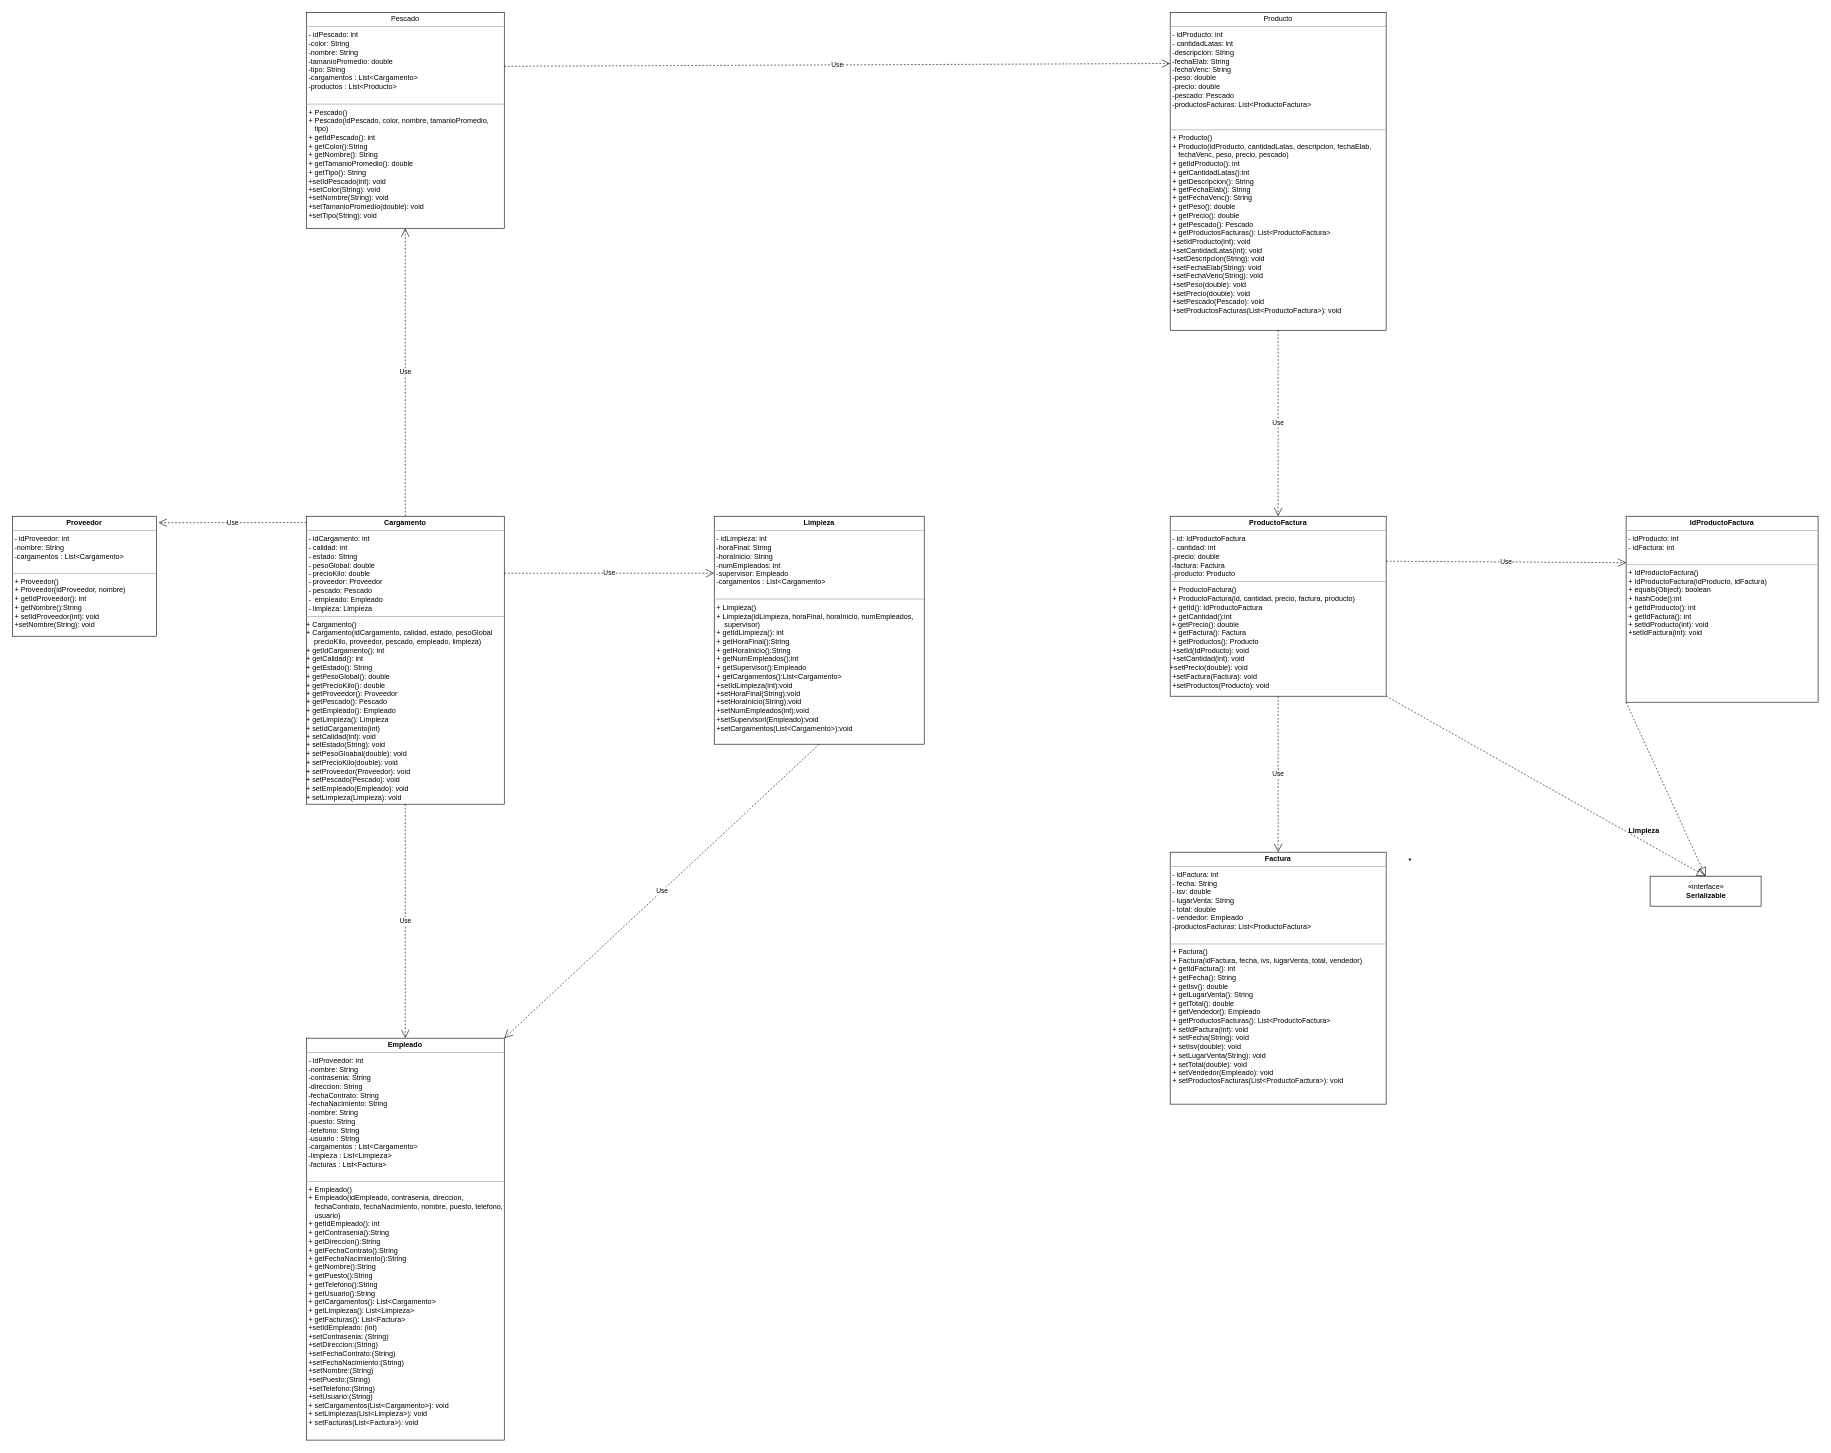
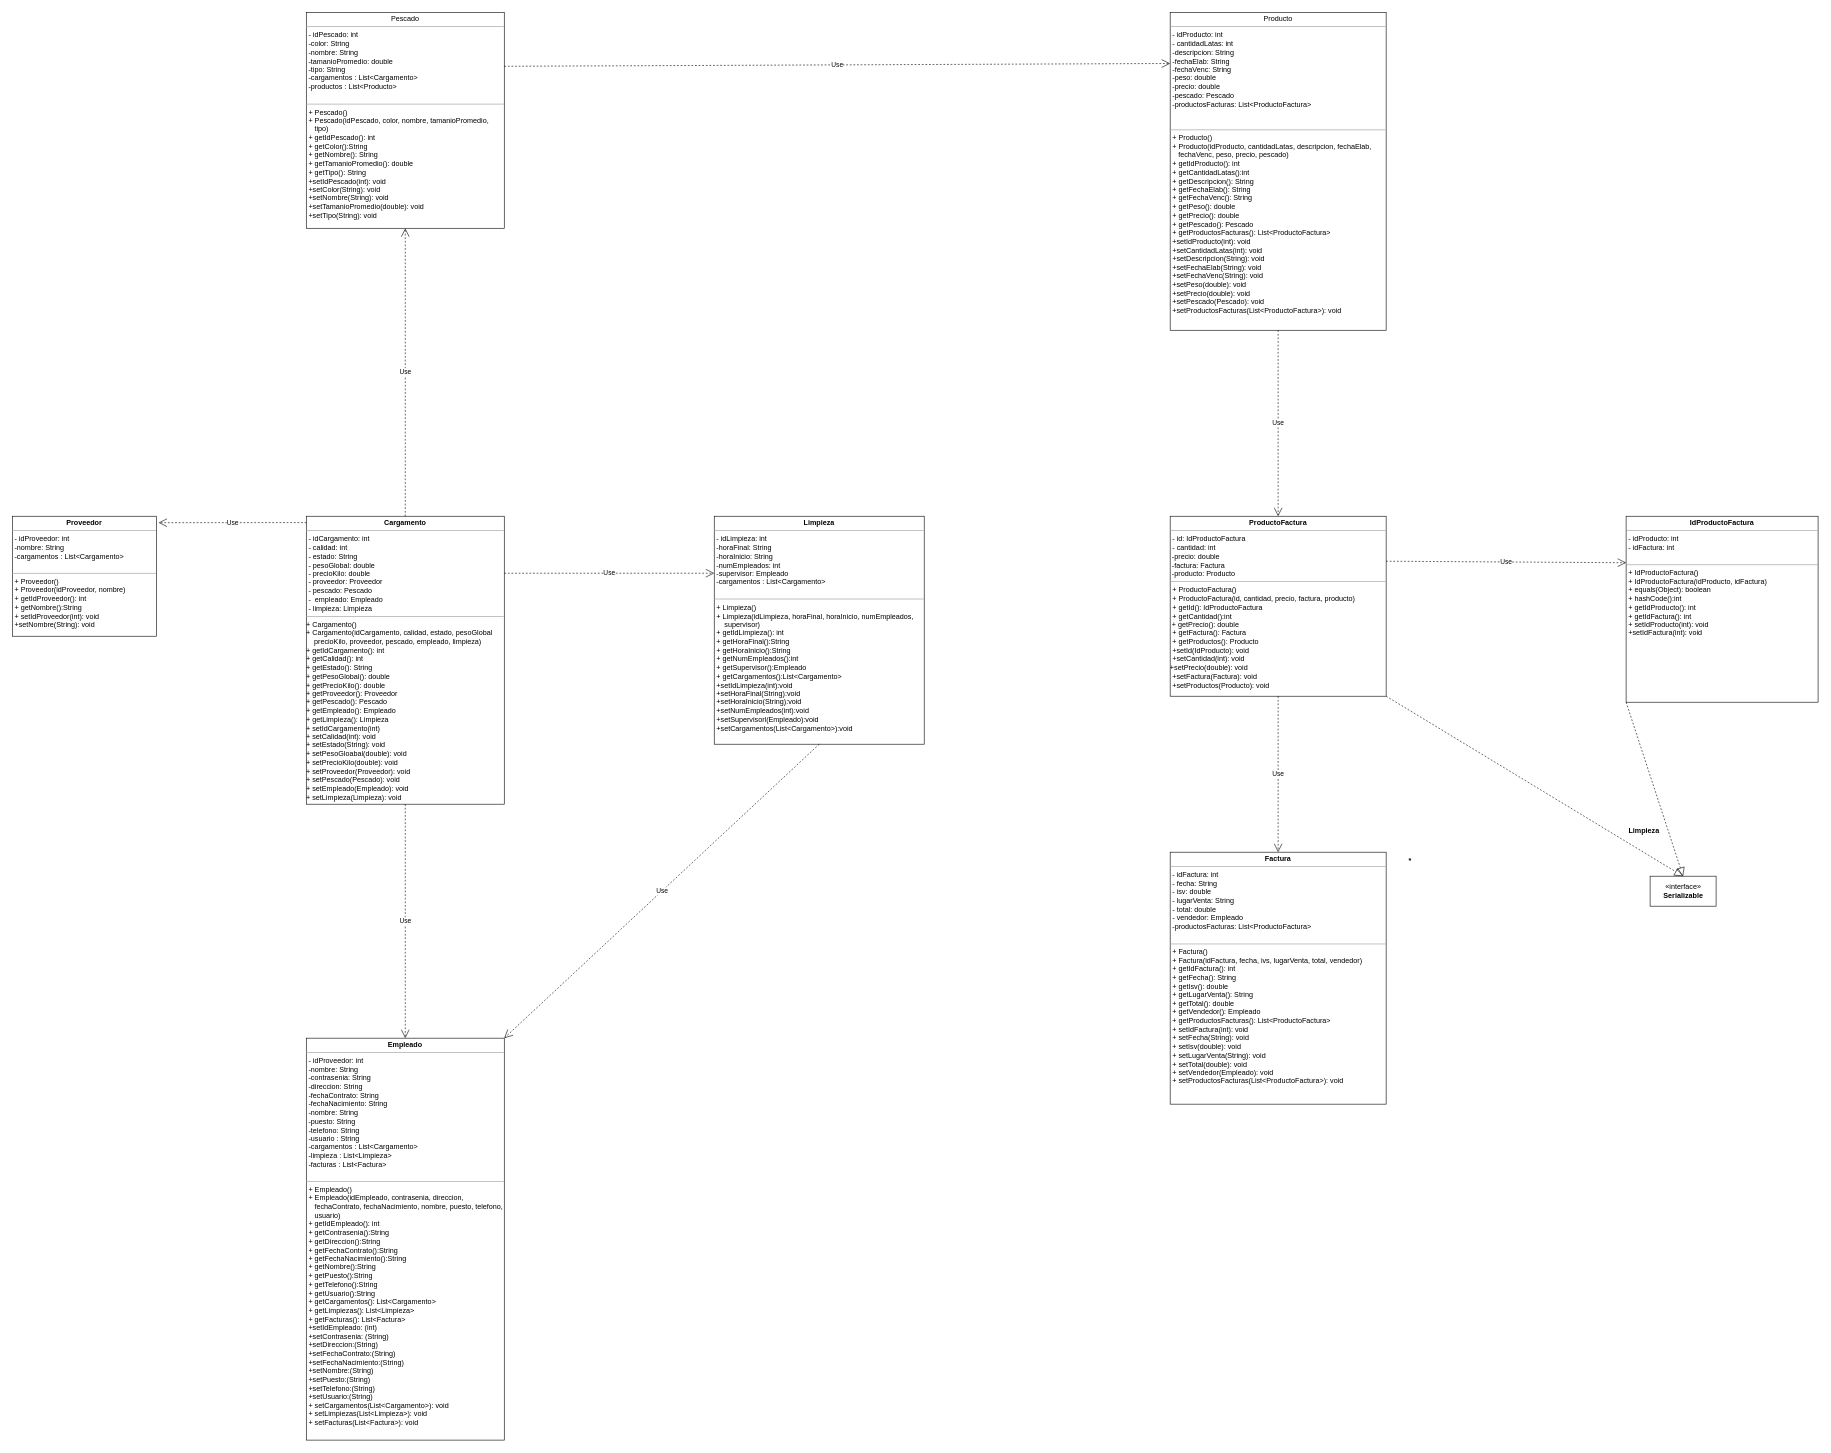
(1706, 891) -> (1683, 891)
